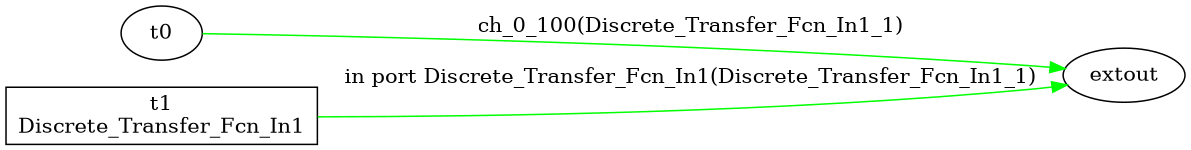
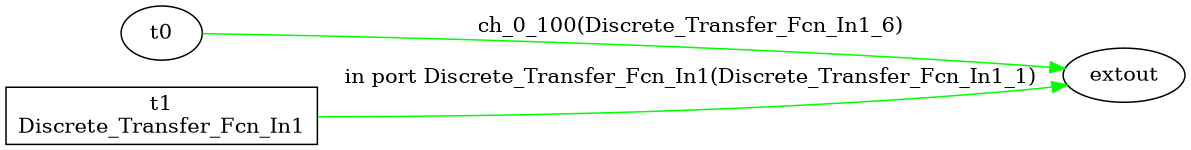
(690, 26) -> (690, 26)
